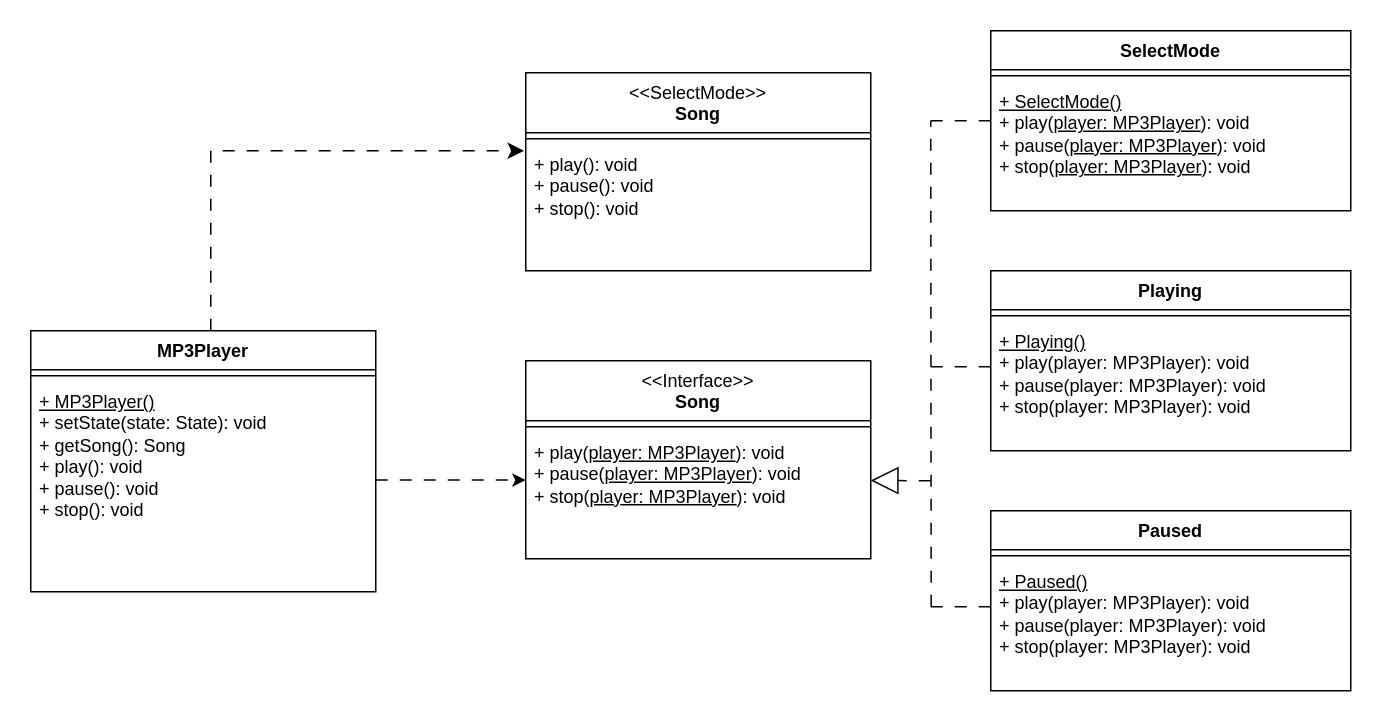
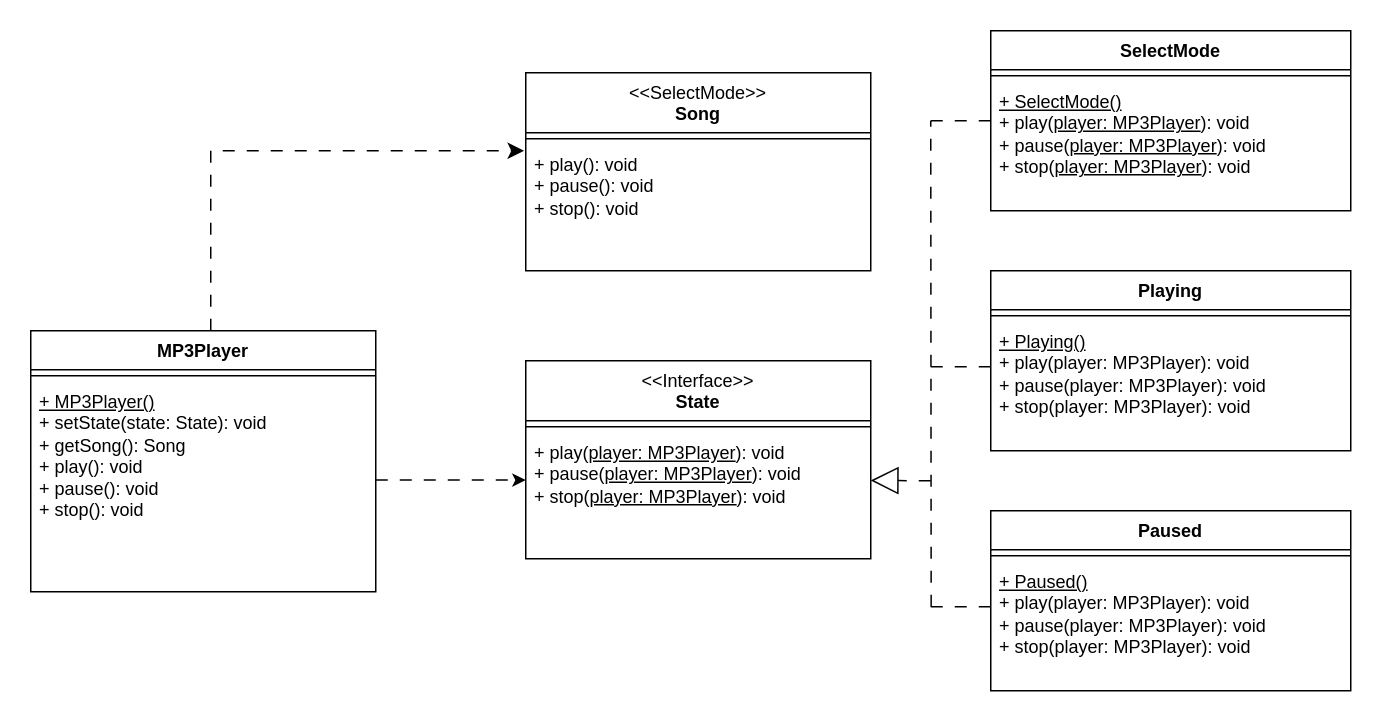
(698, 393) -> (698, 393)
